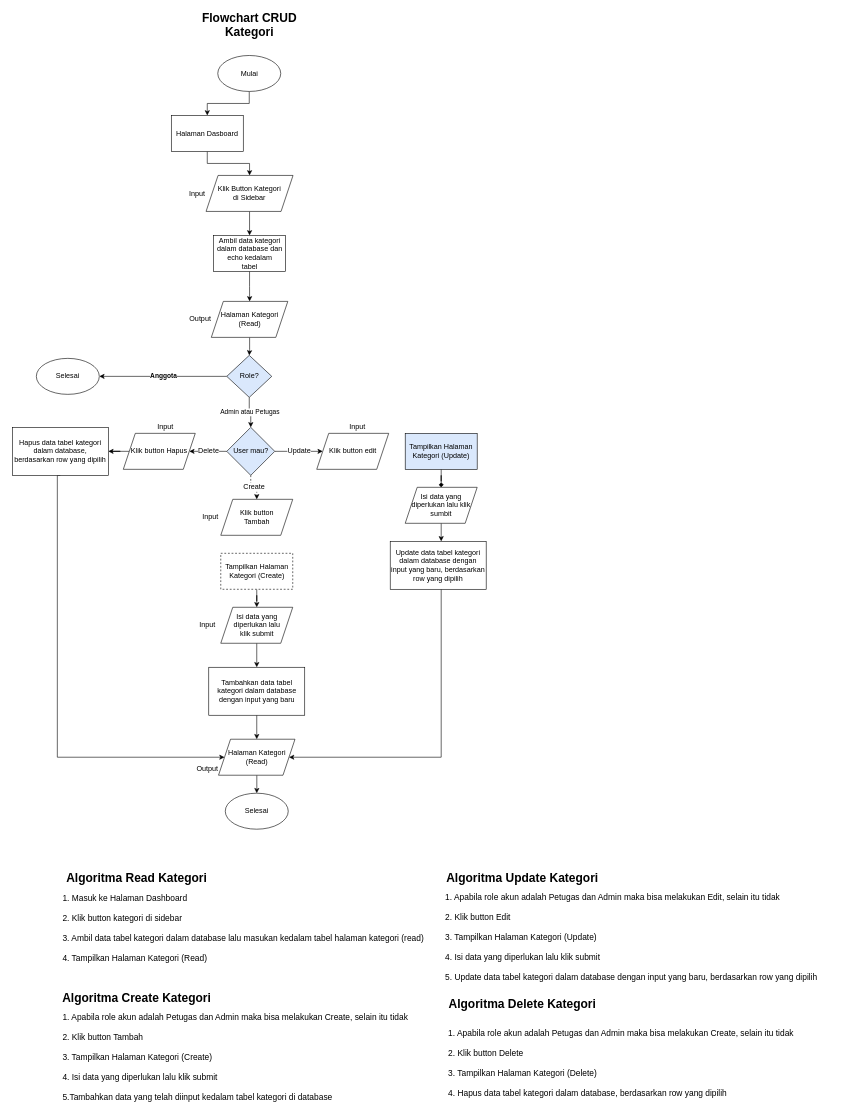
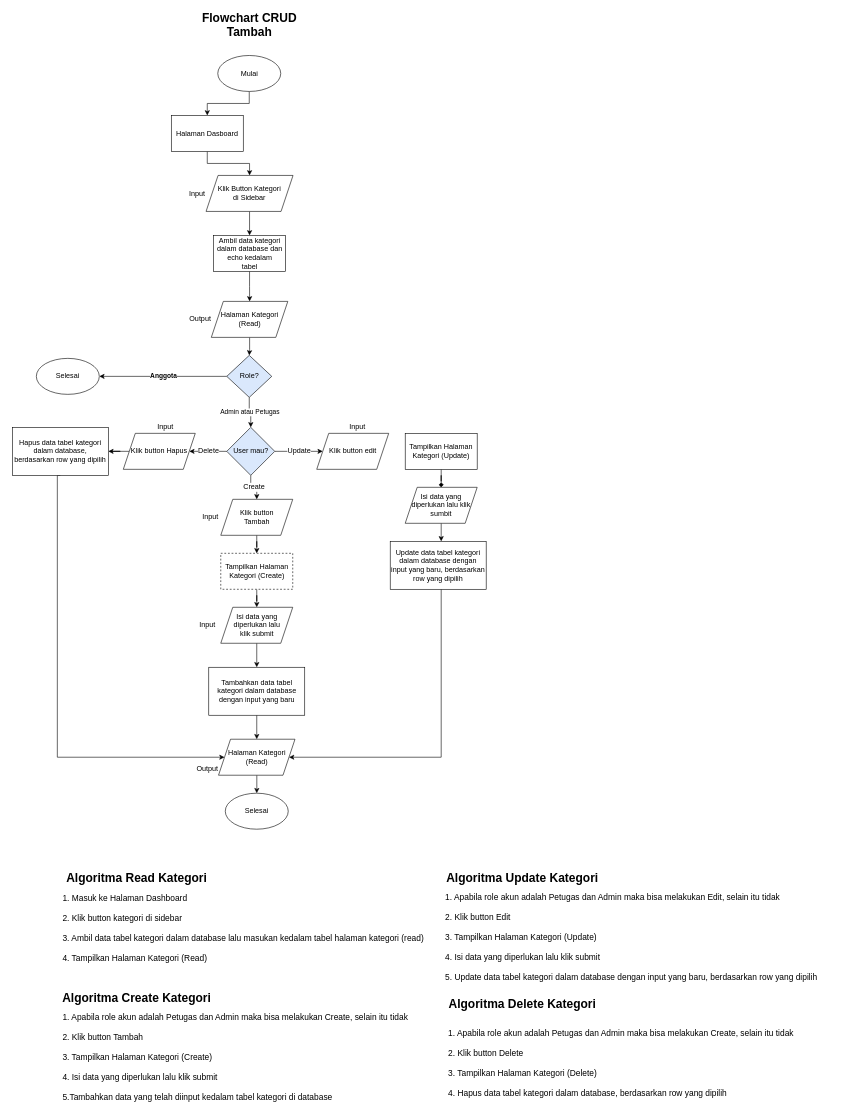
(250, 24) -> (250, 24)
(441, 452) -> (441, 452)
(251, 479) -> (251, 479)
none -> (257, 545)
